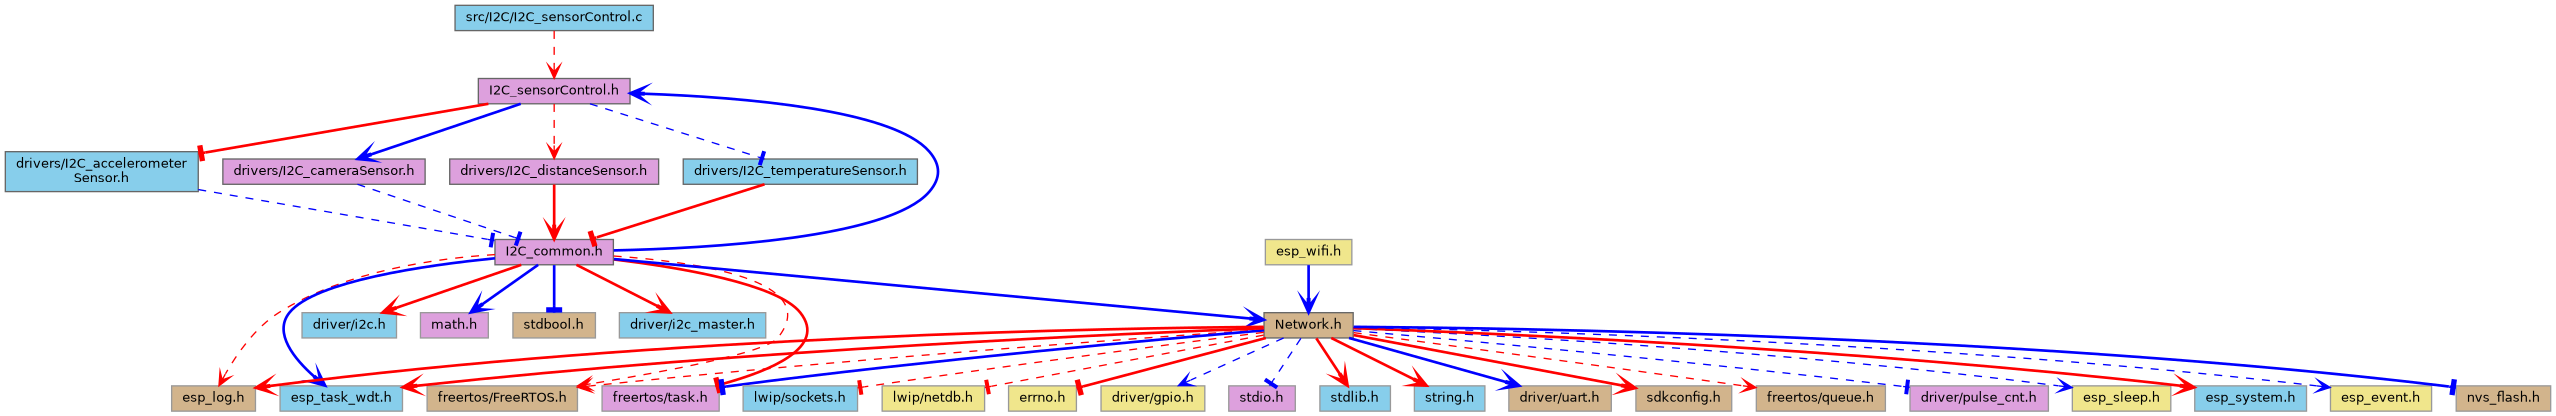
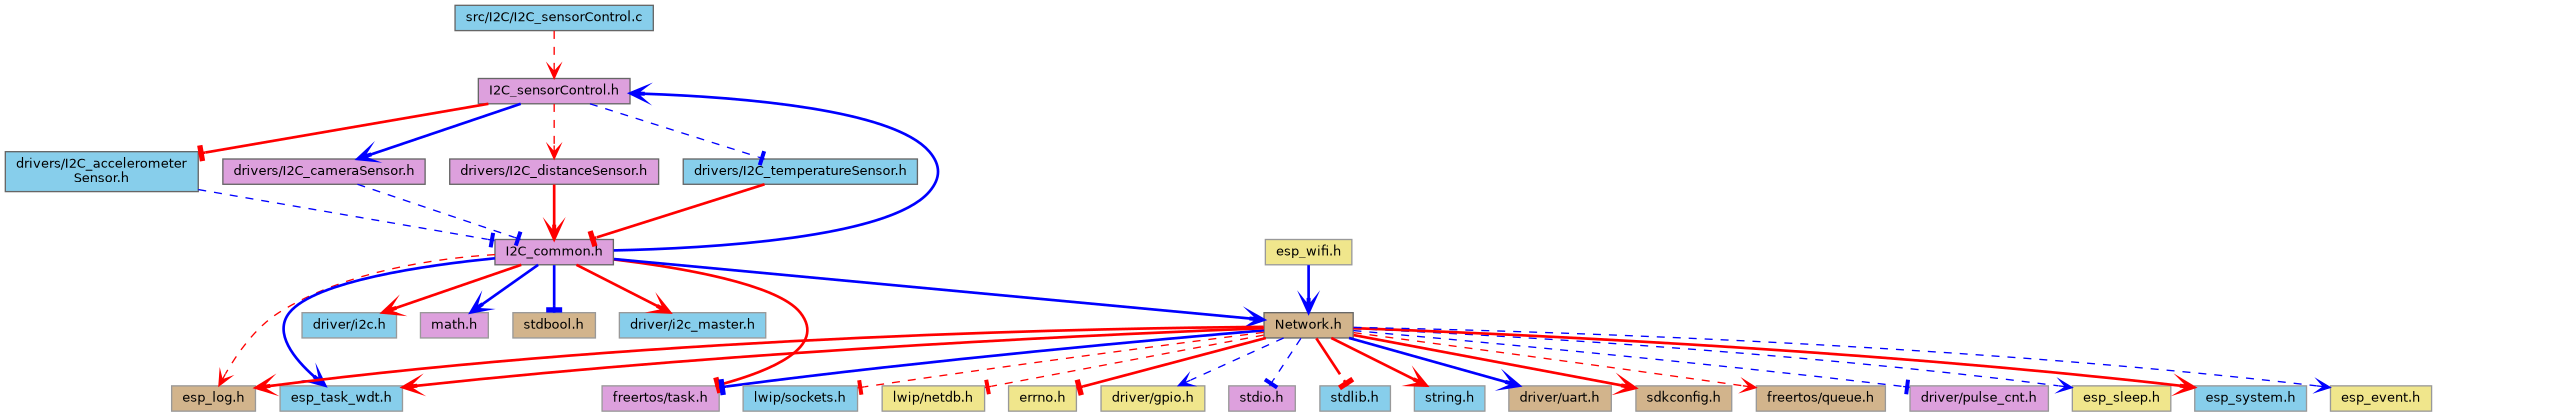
(1328, 356) -> (1328, 356)
(502, 399) -> none
(2503, 399) -> none
